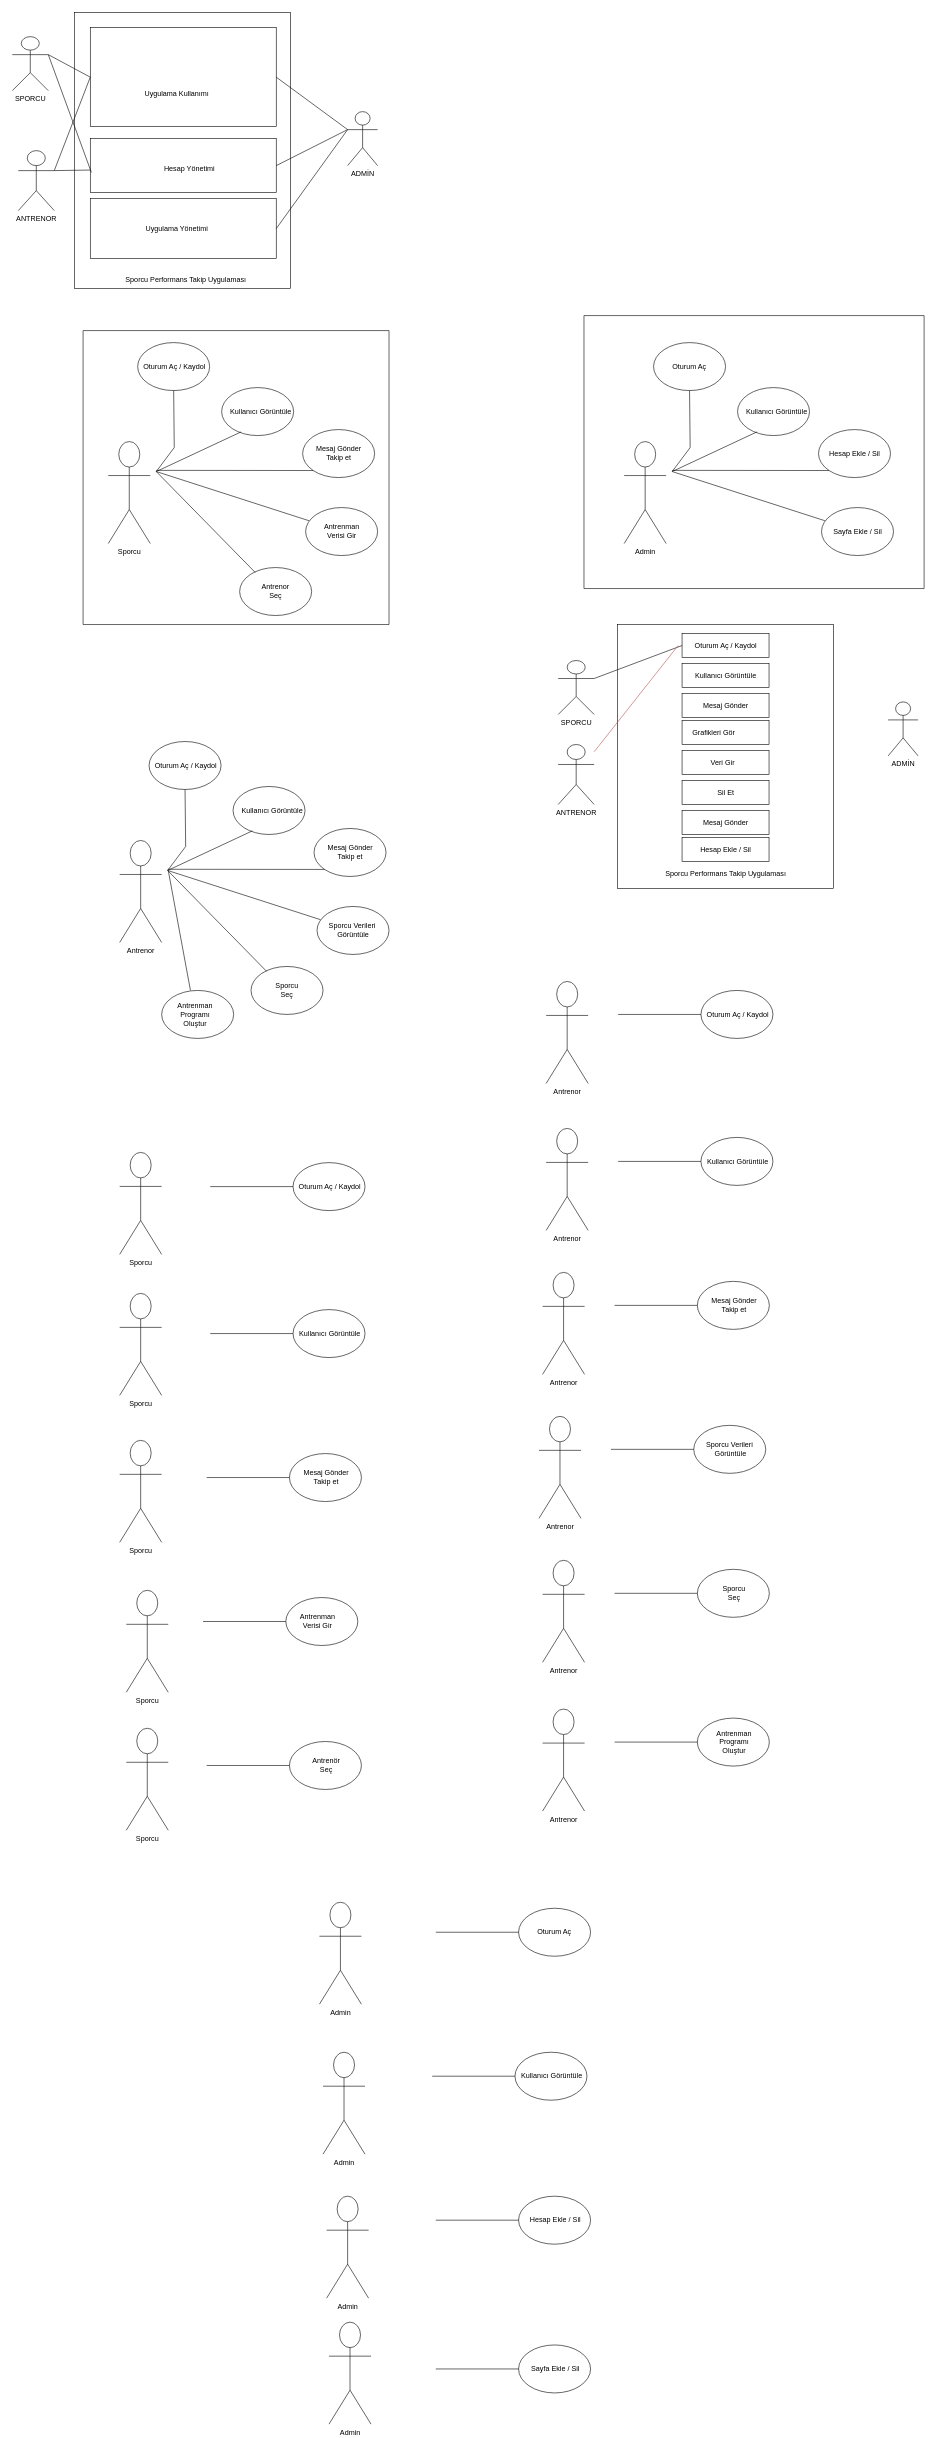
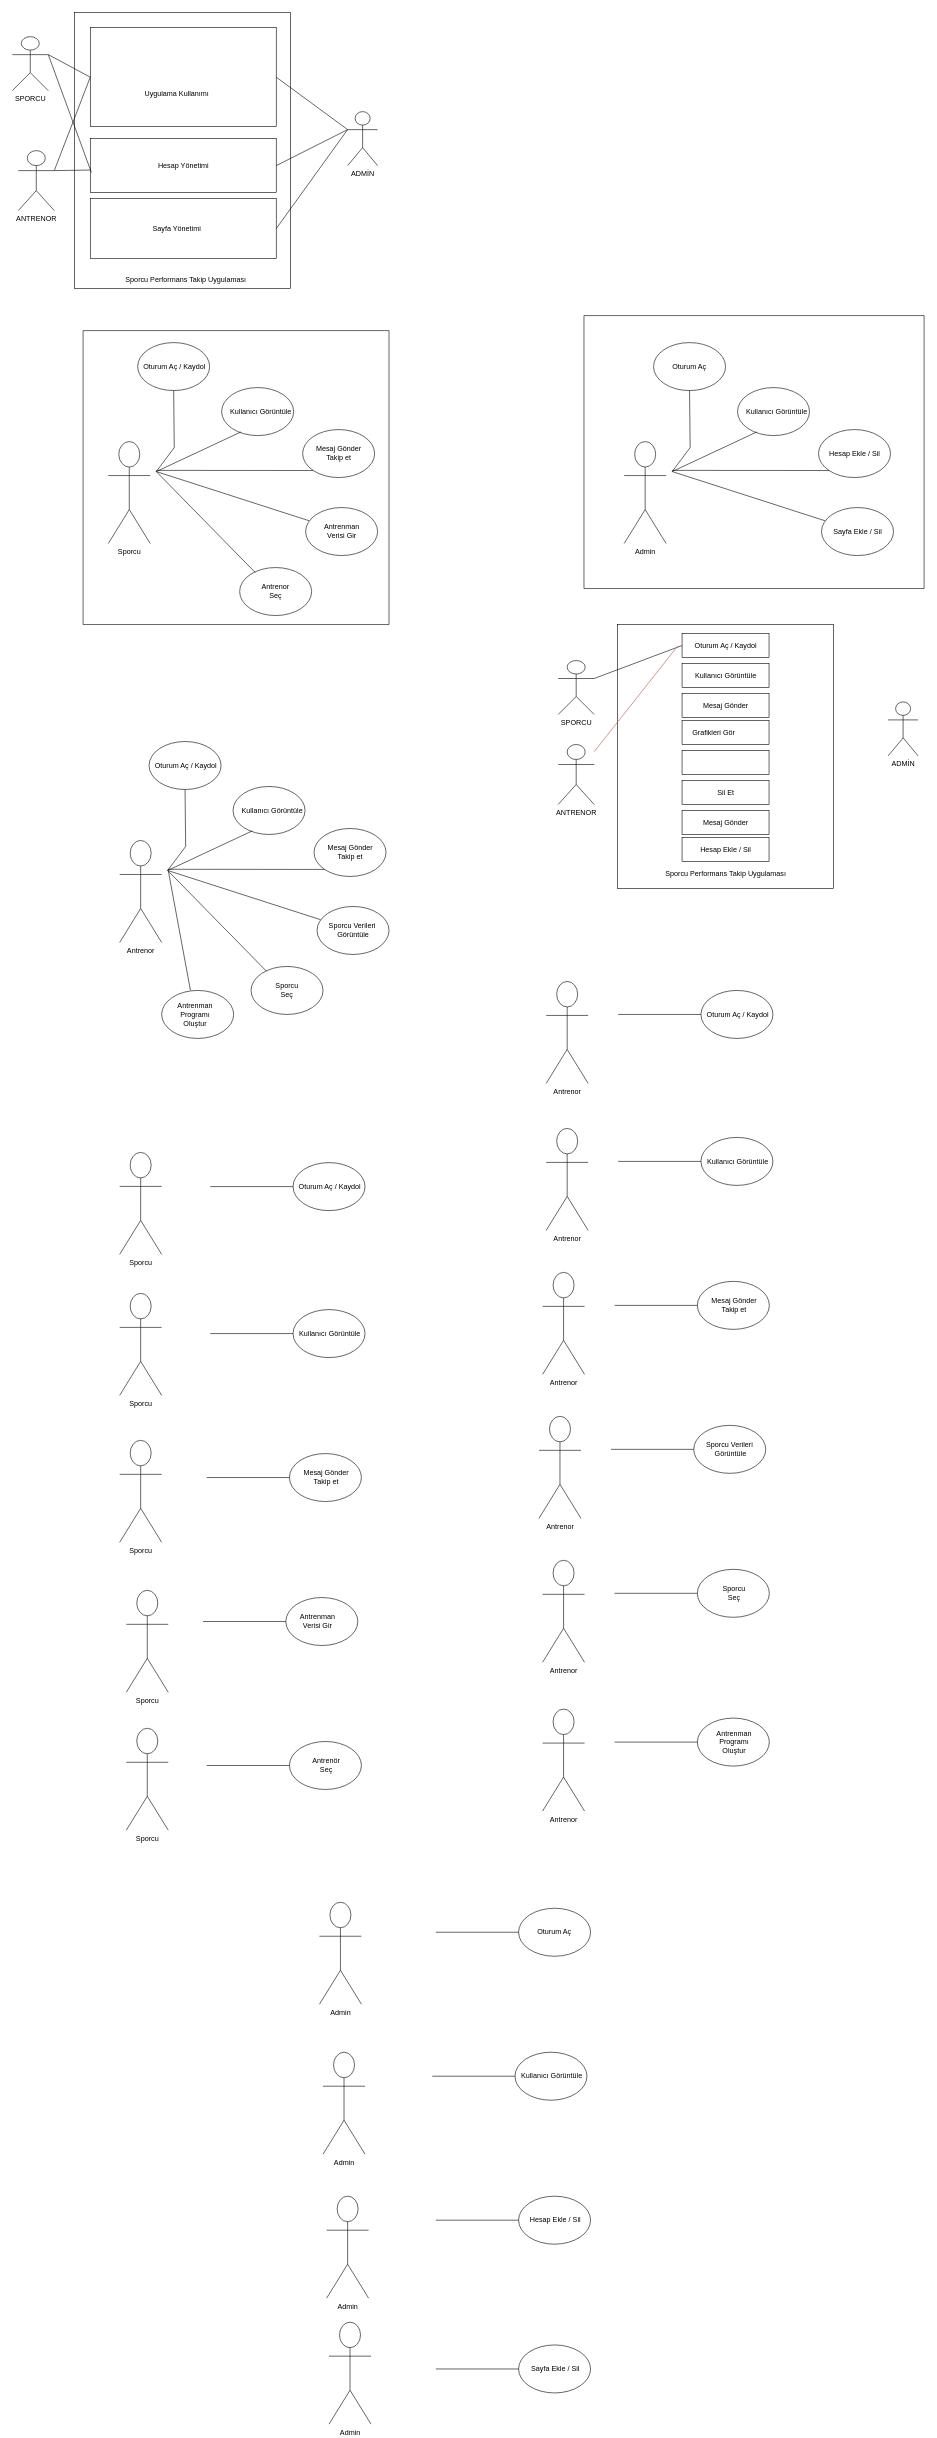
(189, 168) -> (183, 165)
(177, 228) -> (177, 228)
(723, 762) -> none
